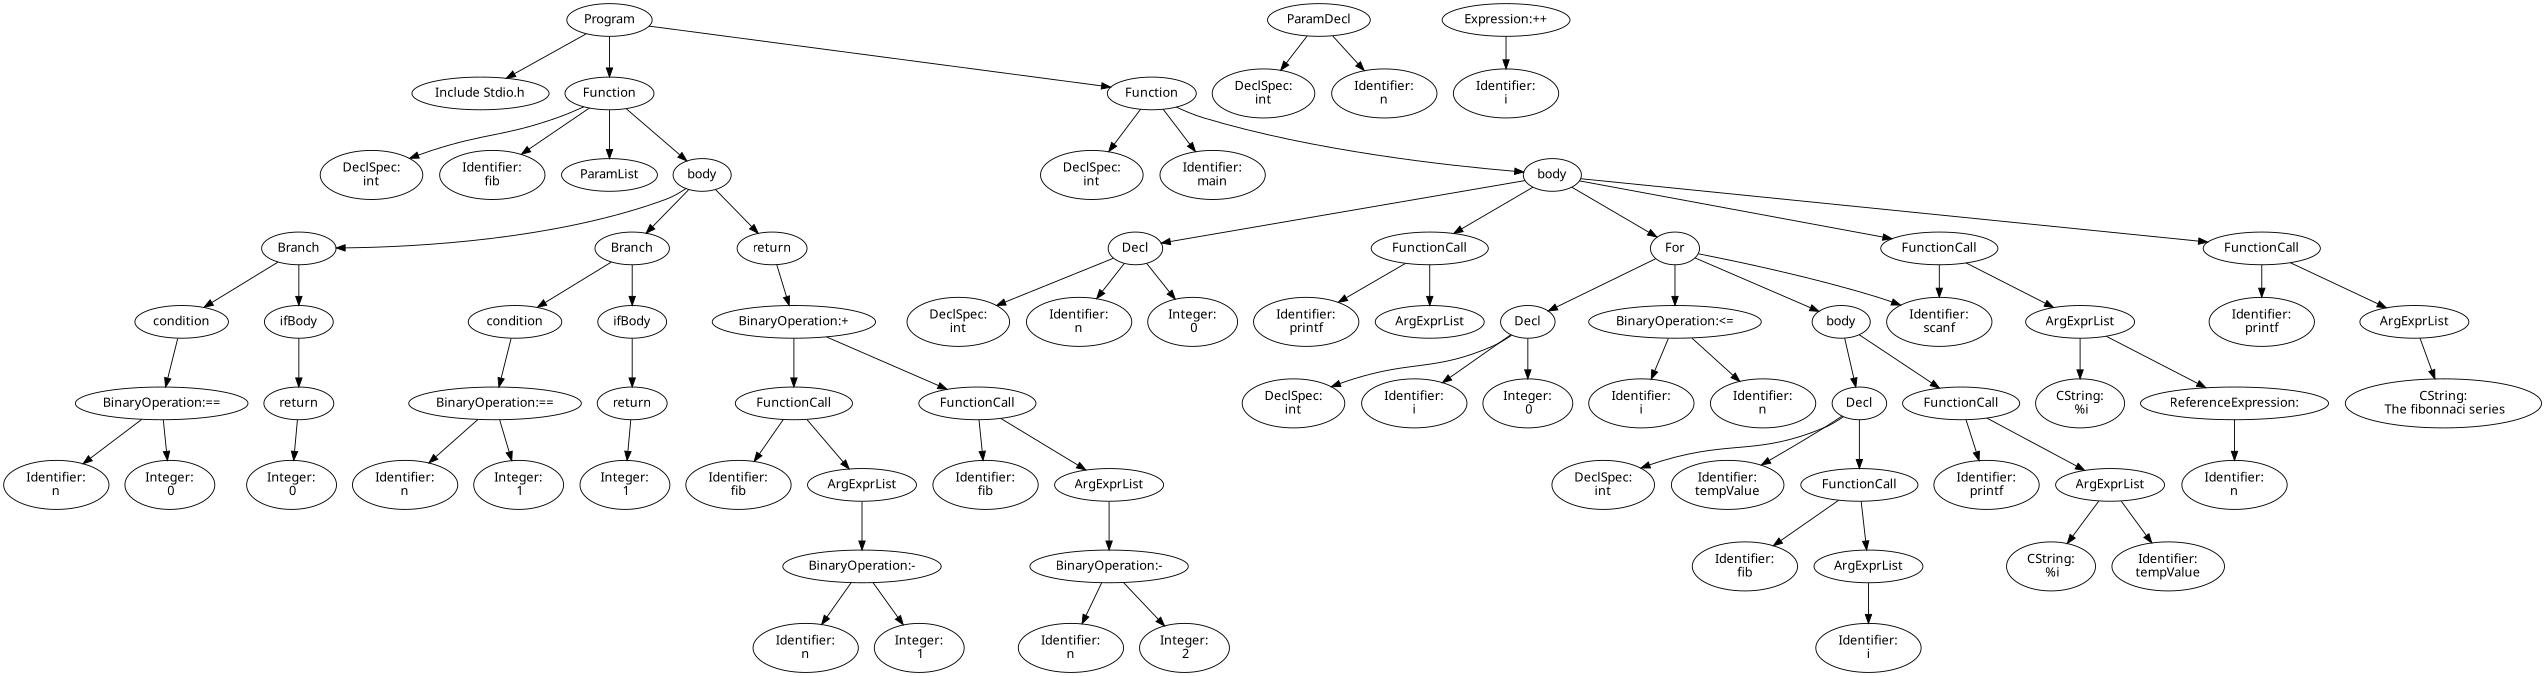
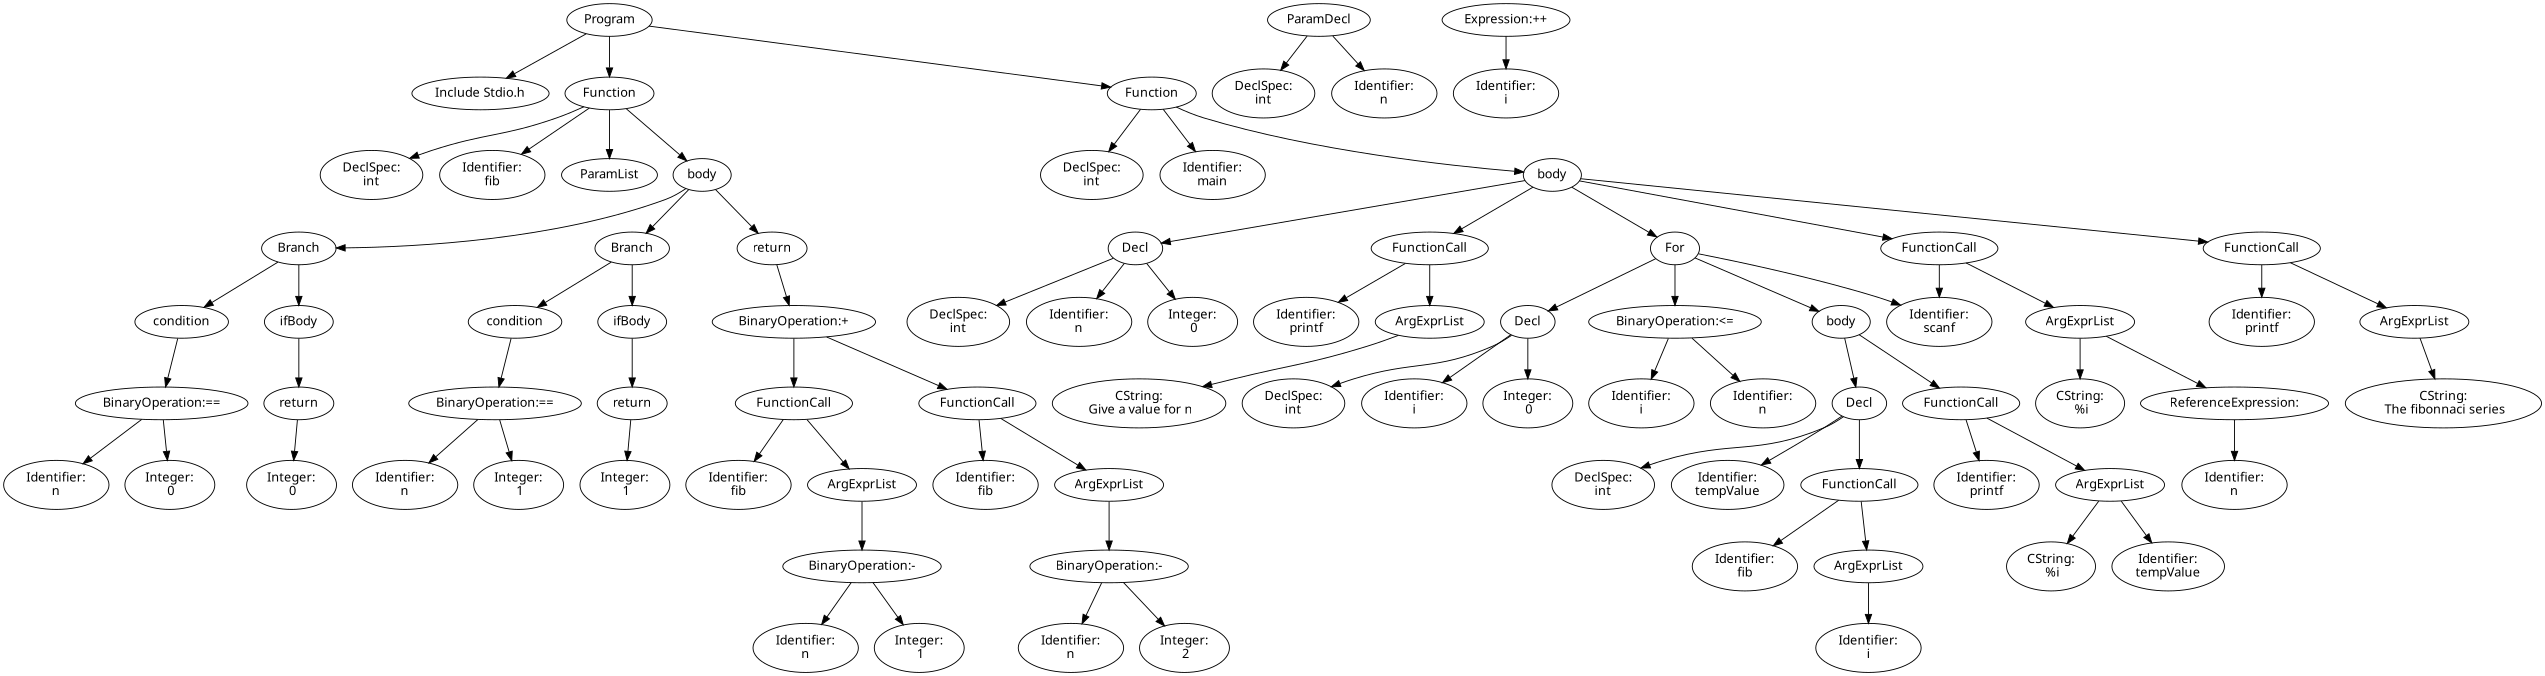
none -> (1139, 403)
